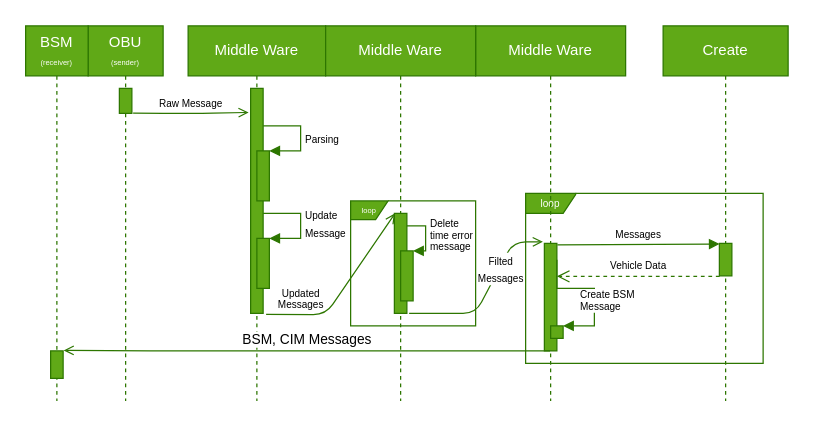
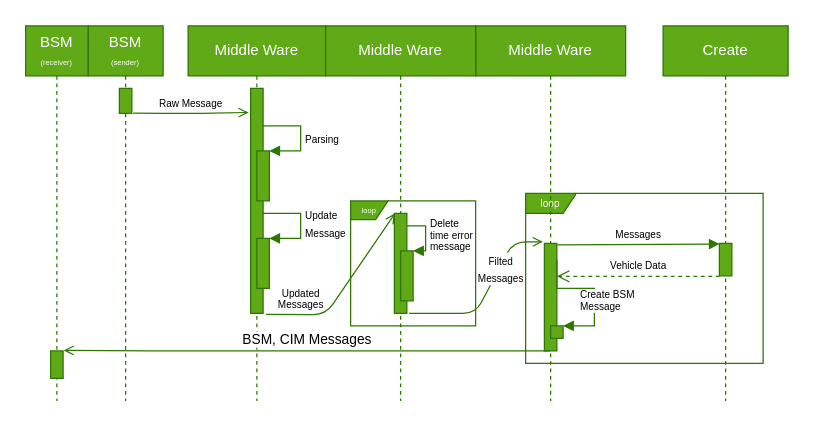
(126, 51) -> (126, 51)
